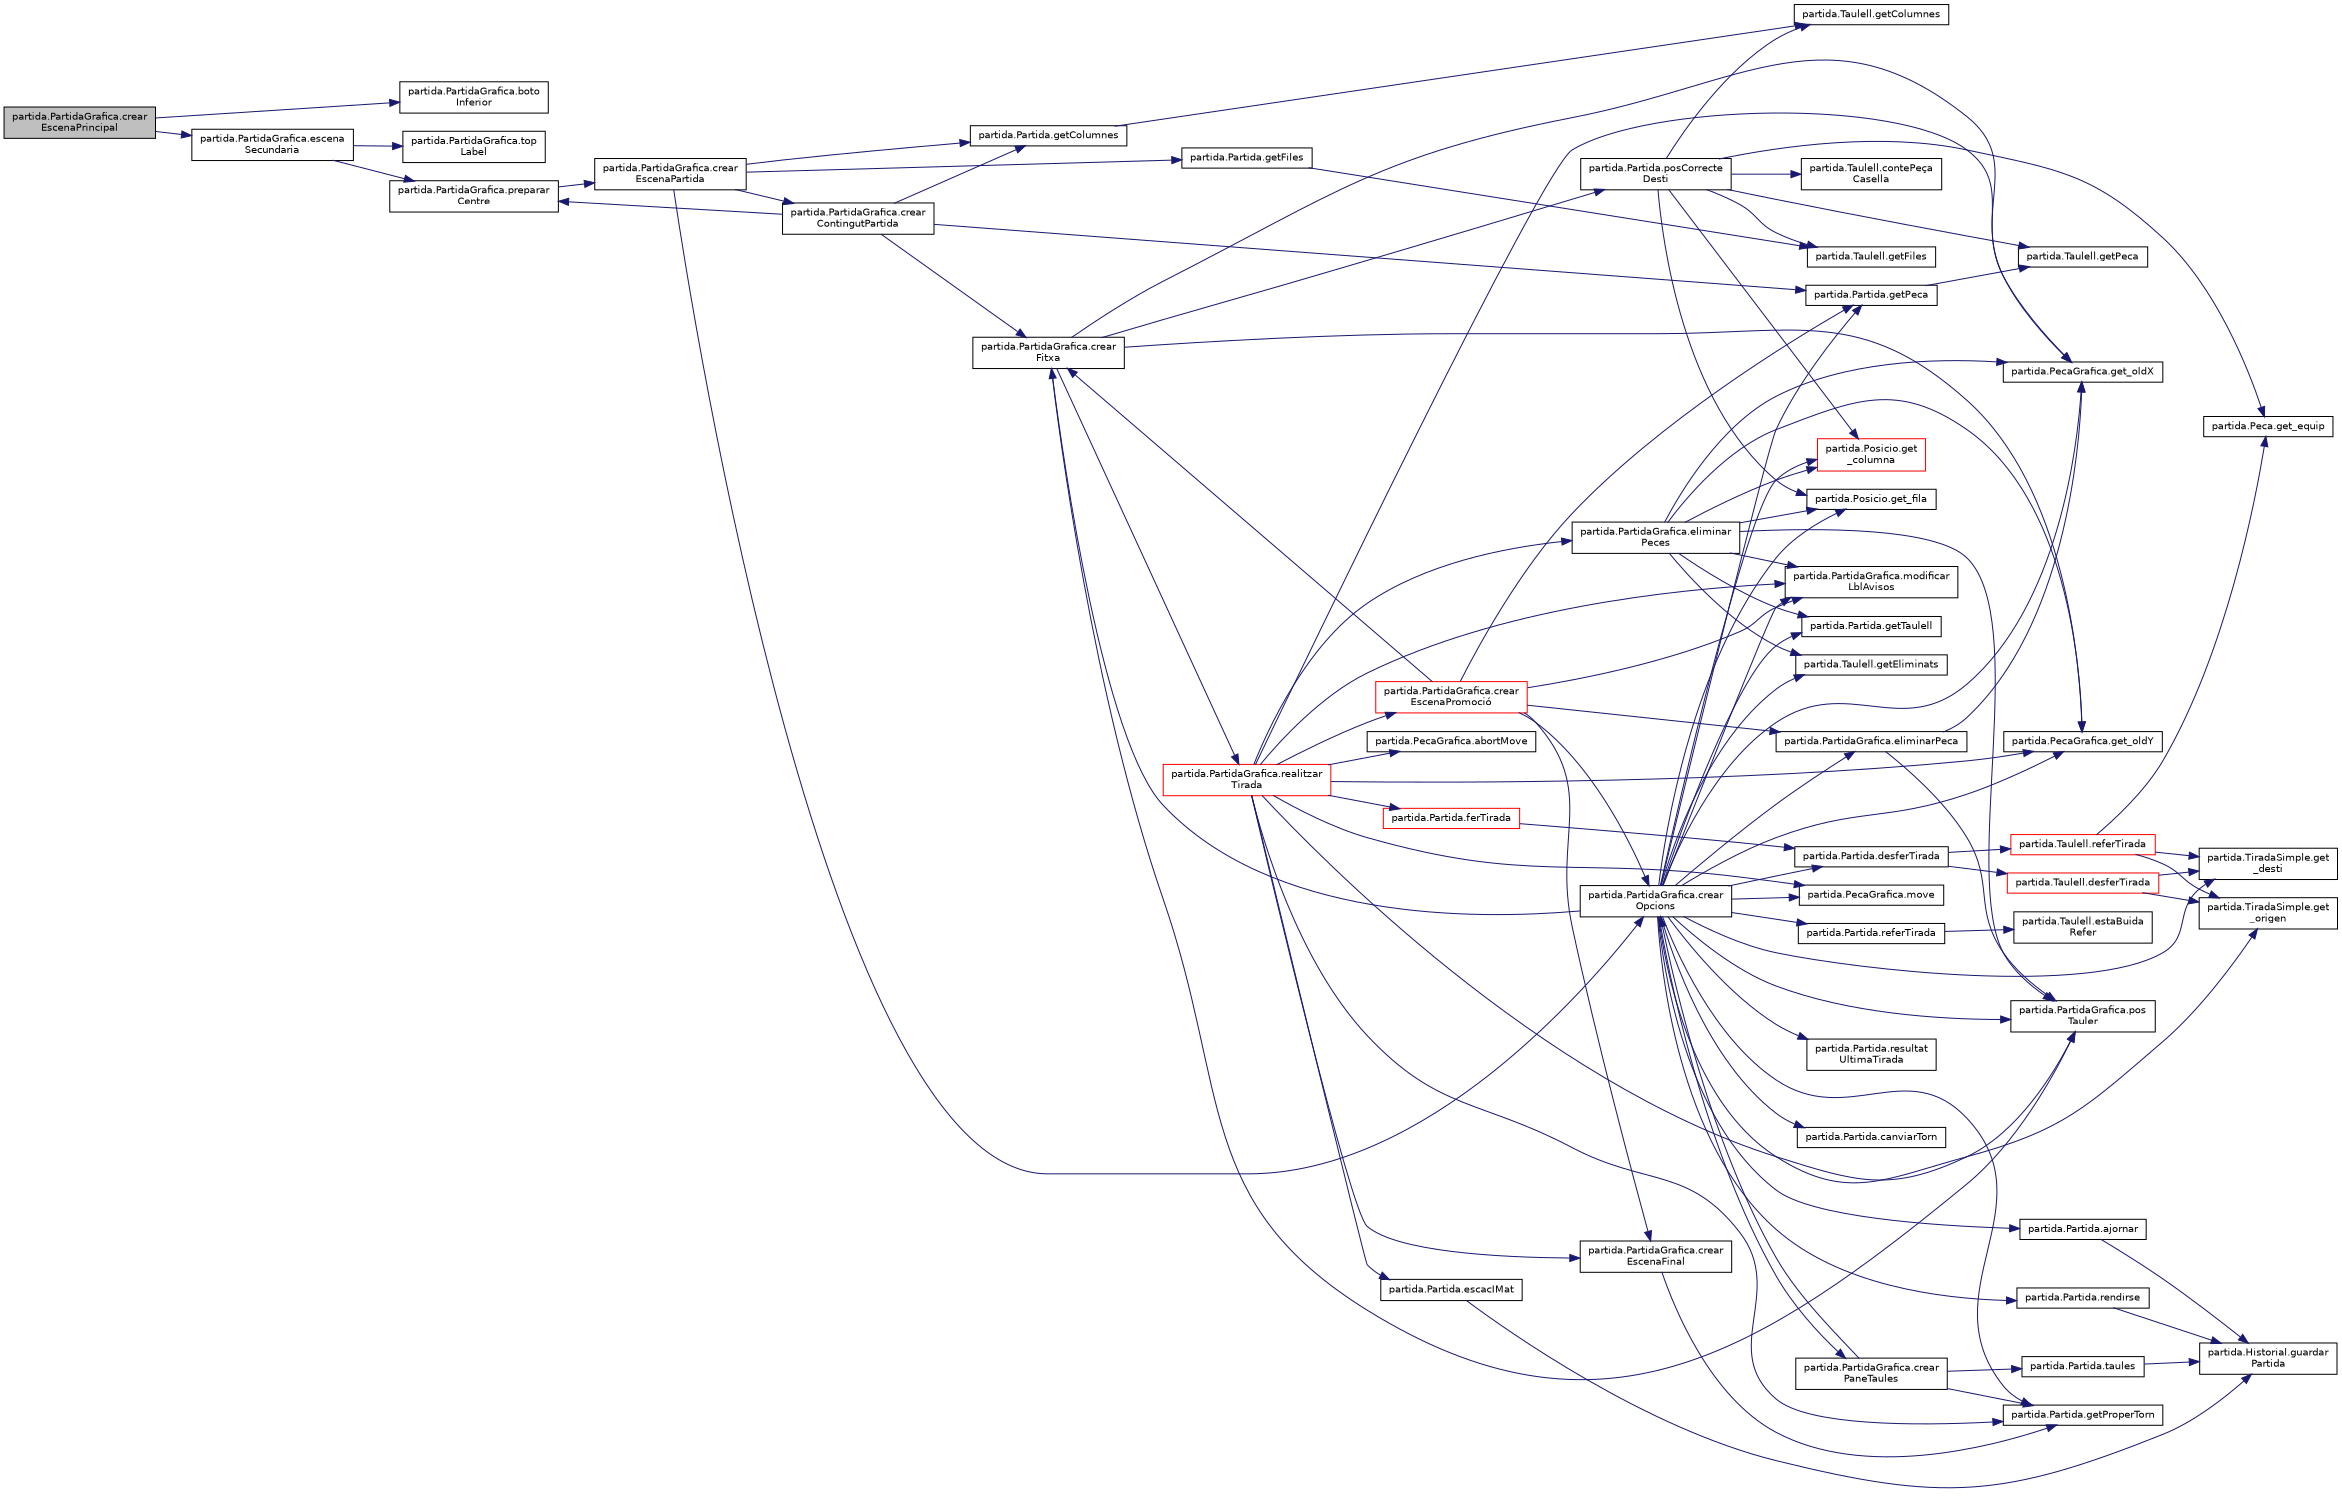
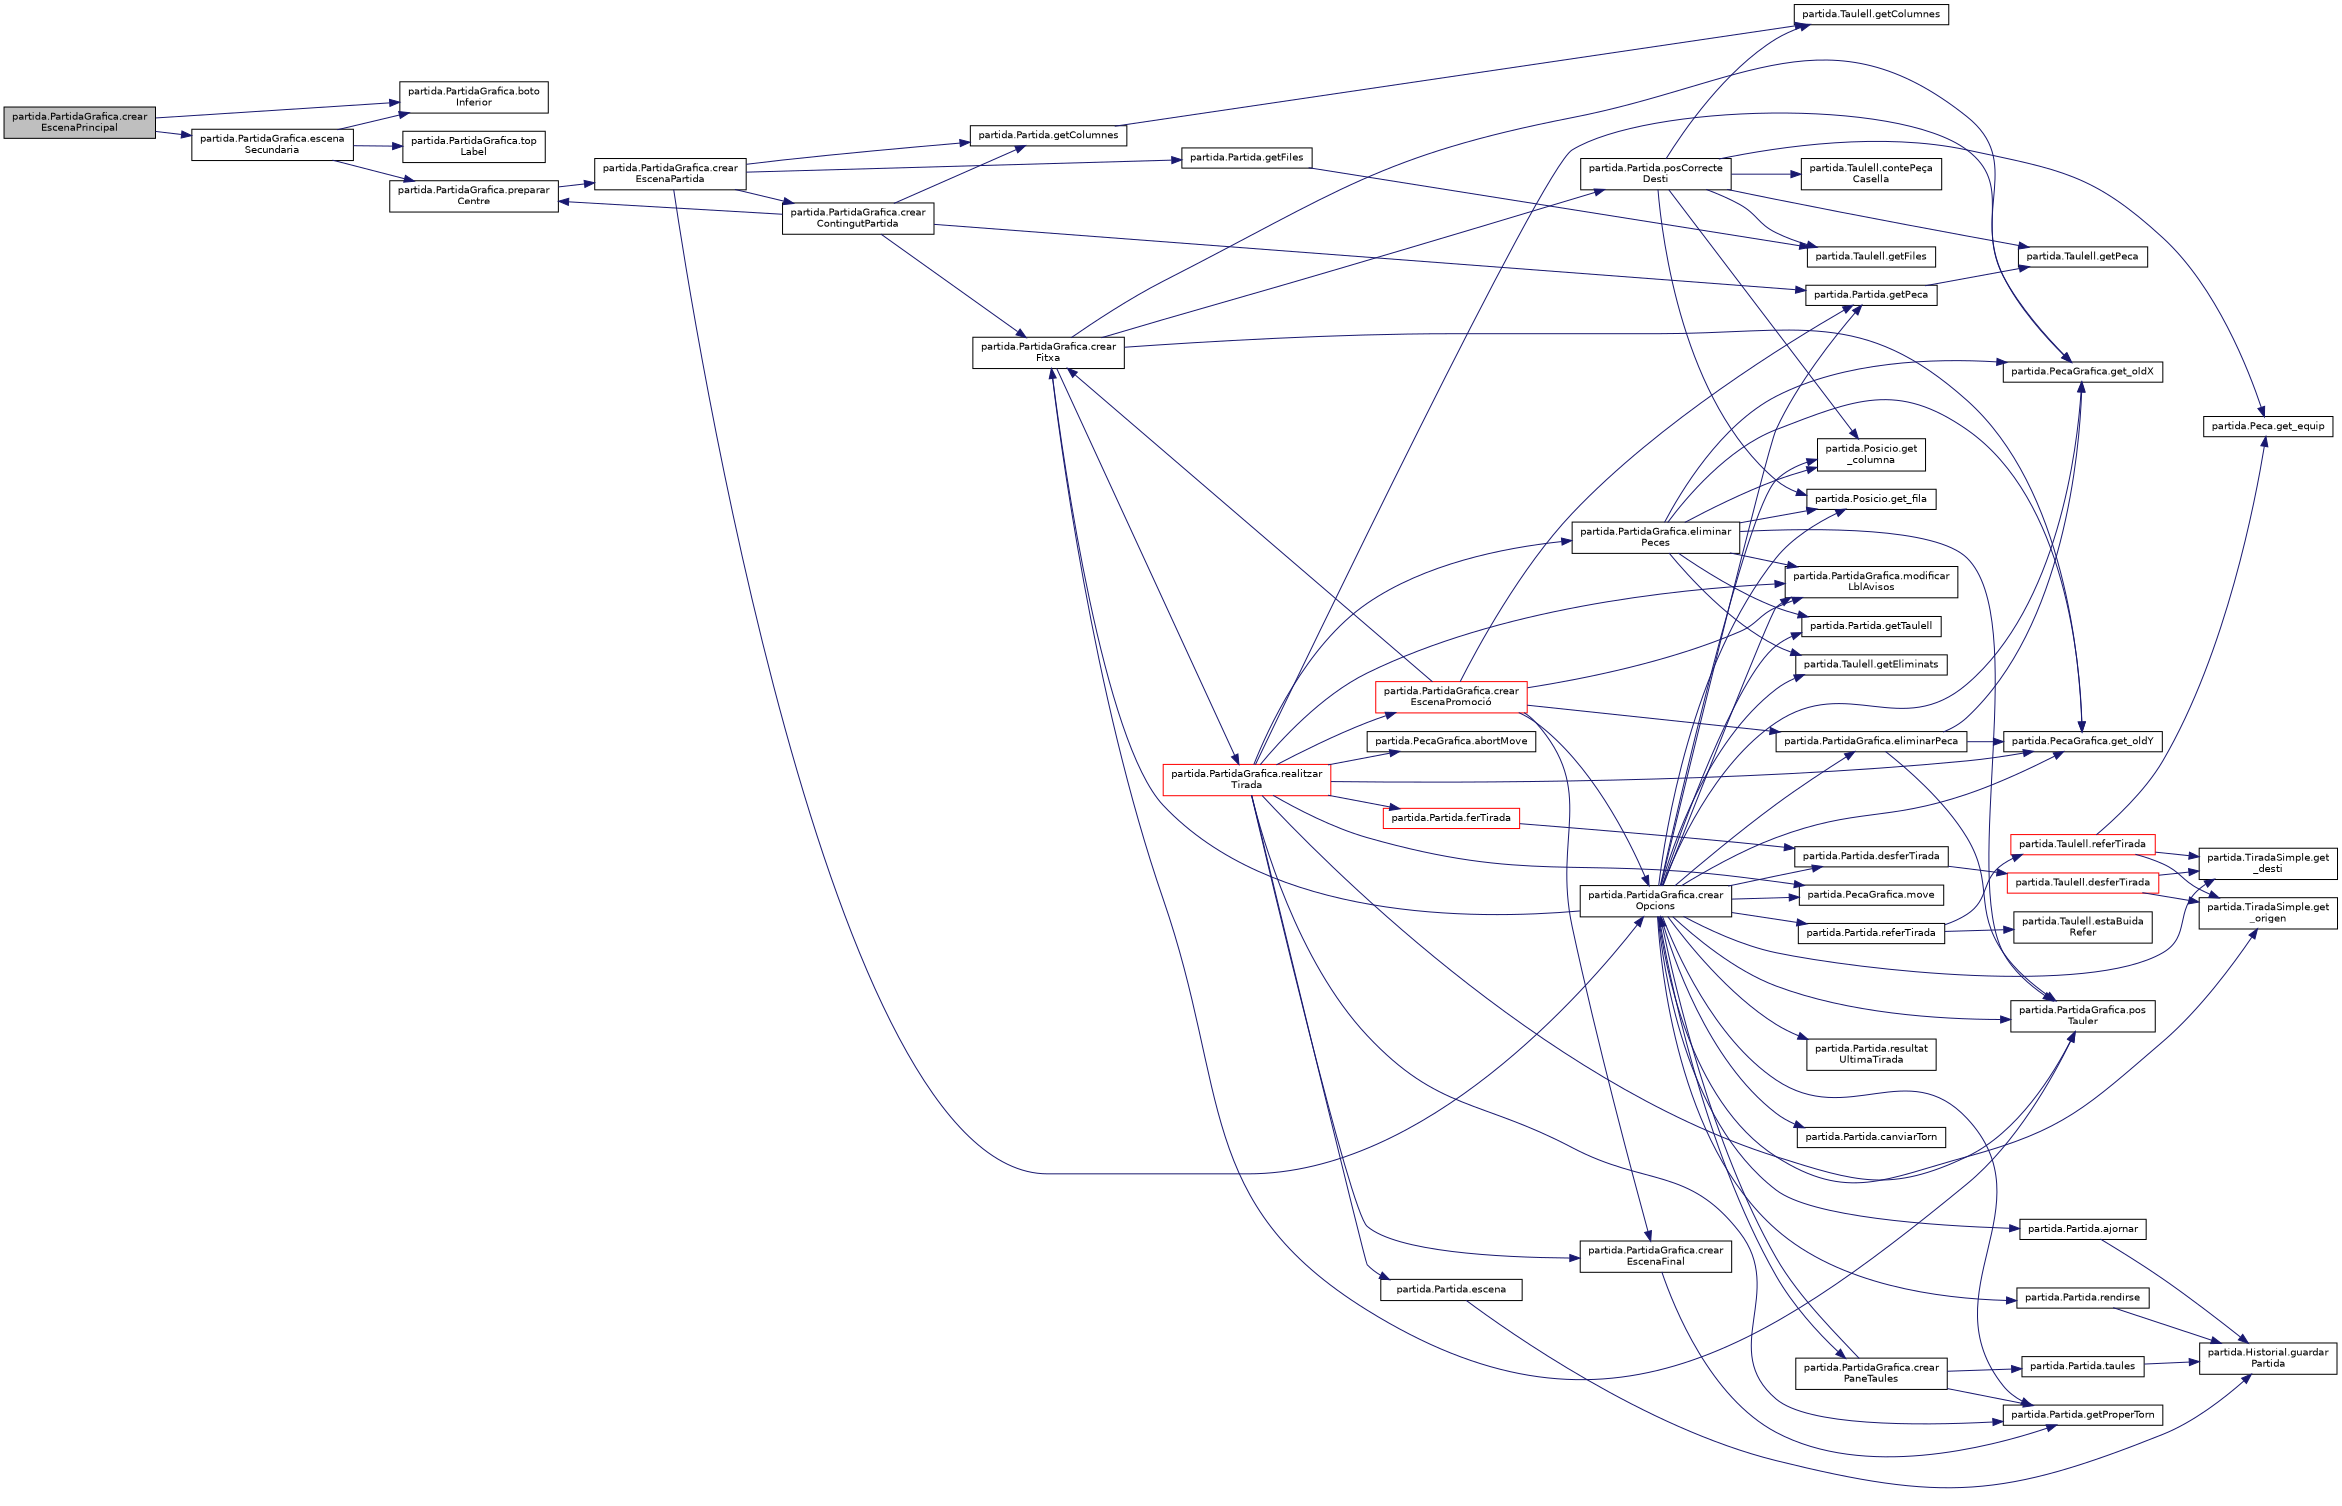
none -> (368, 122)
(1872, 455) -> (1872, 455)
none -> (1980, 742)
(1981, 851) -> (1978, 904)
(1451, 1290) -> (1451, 1290)
